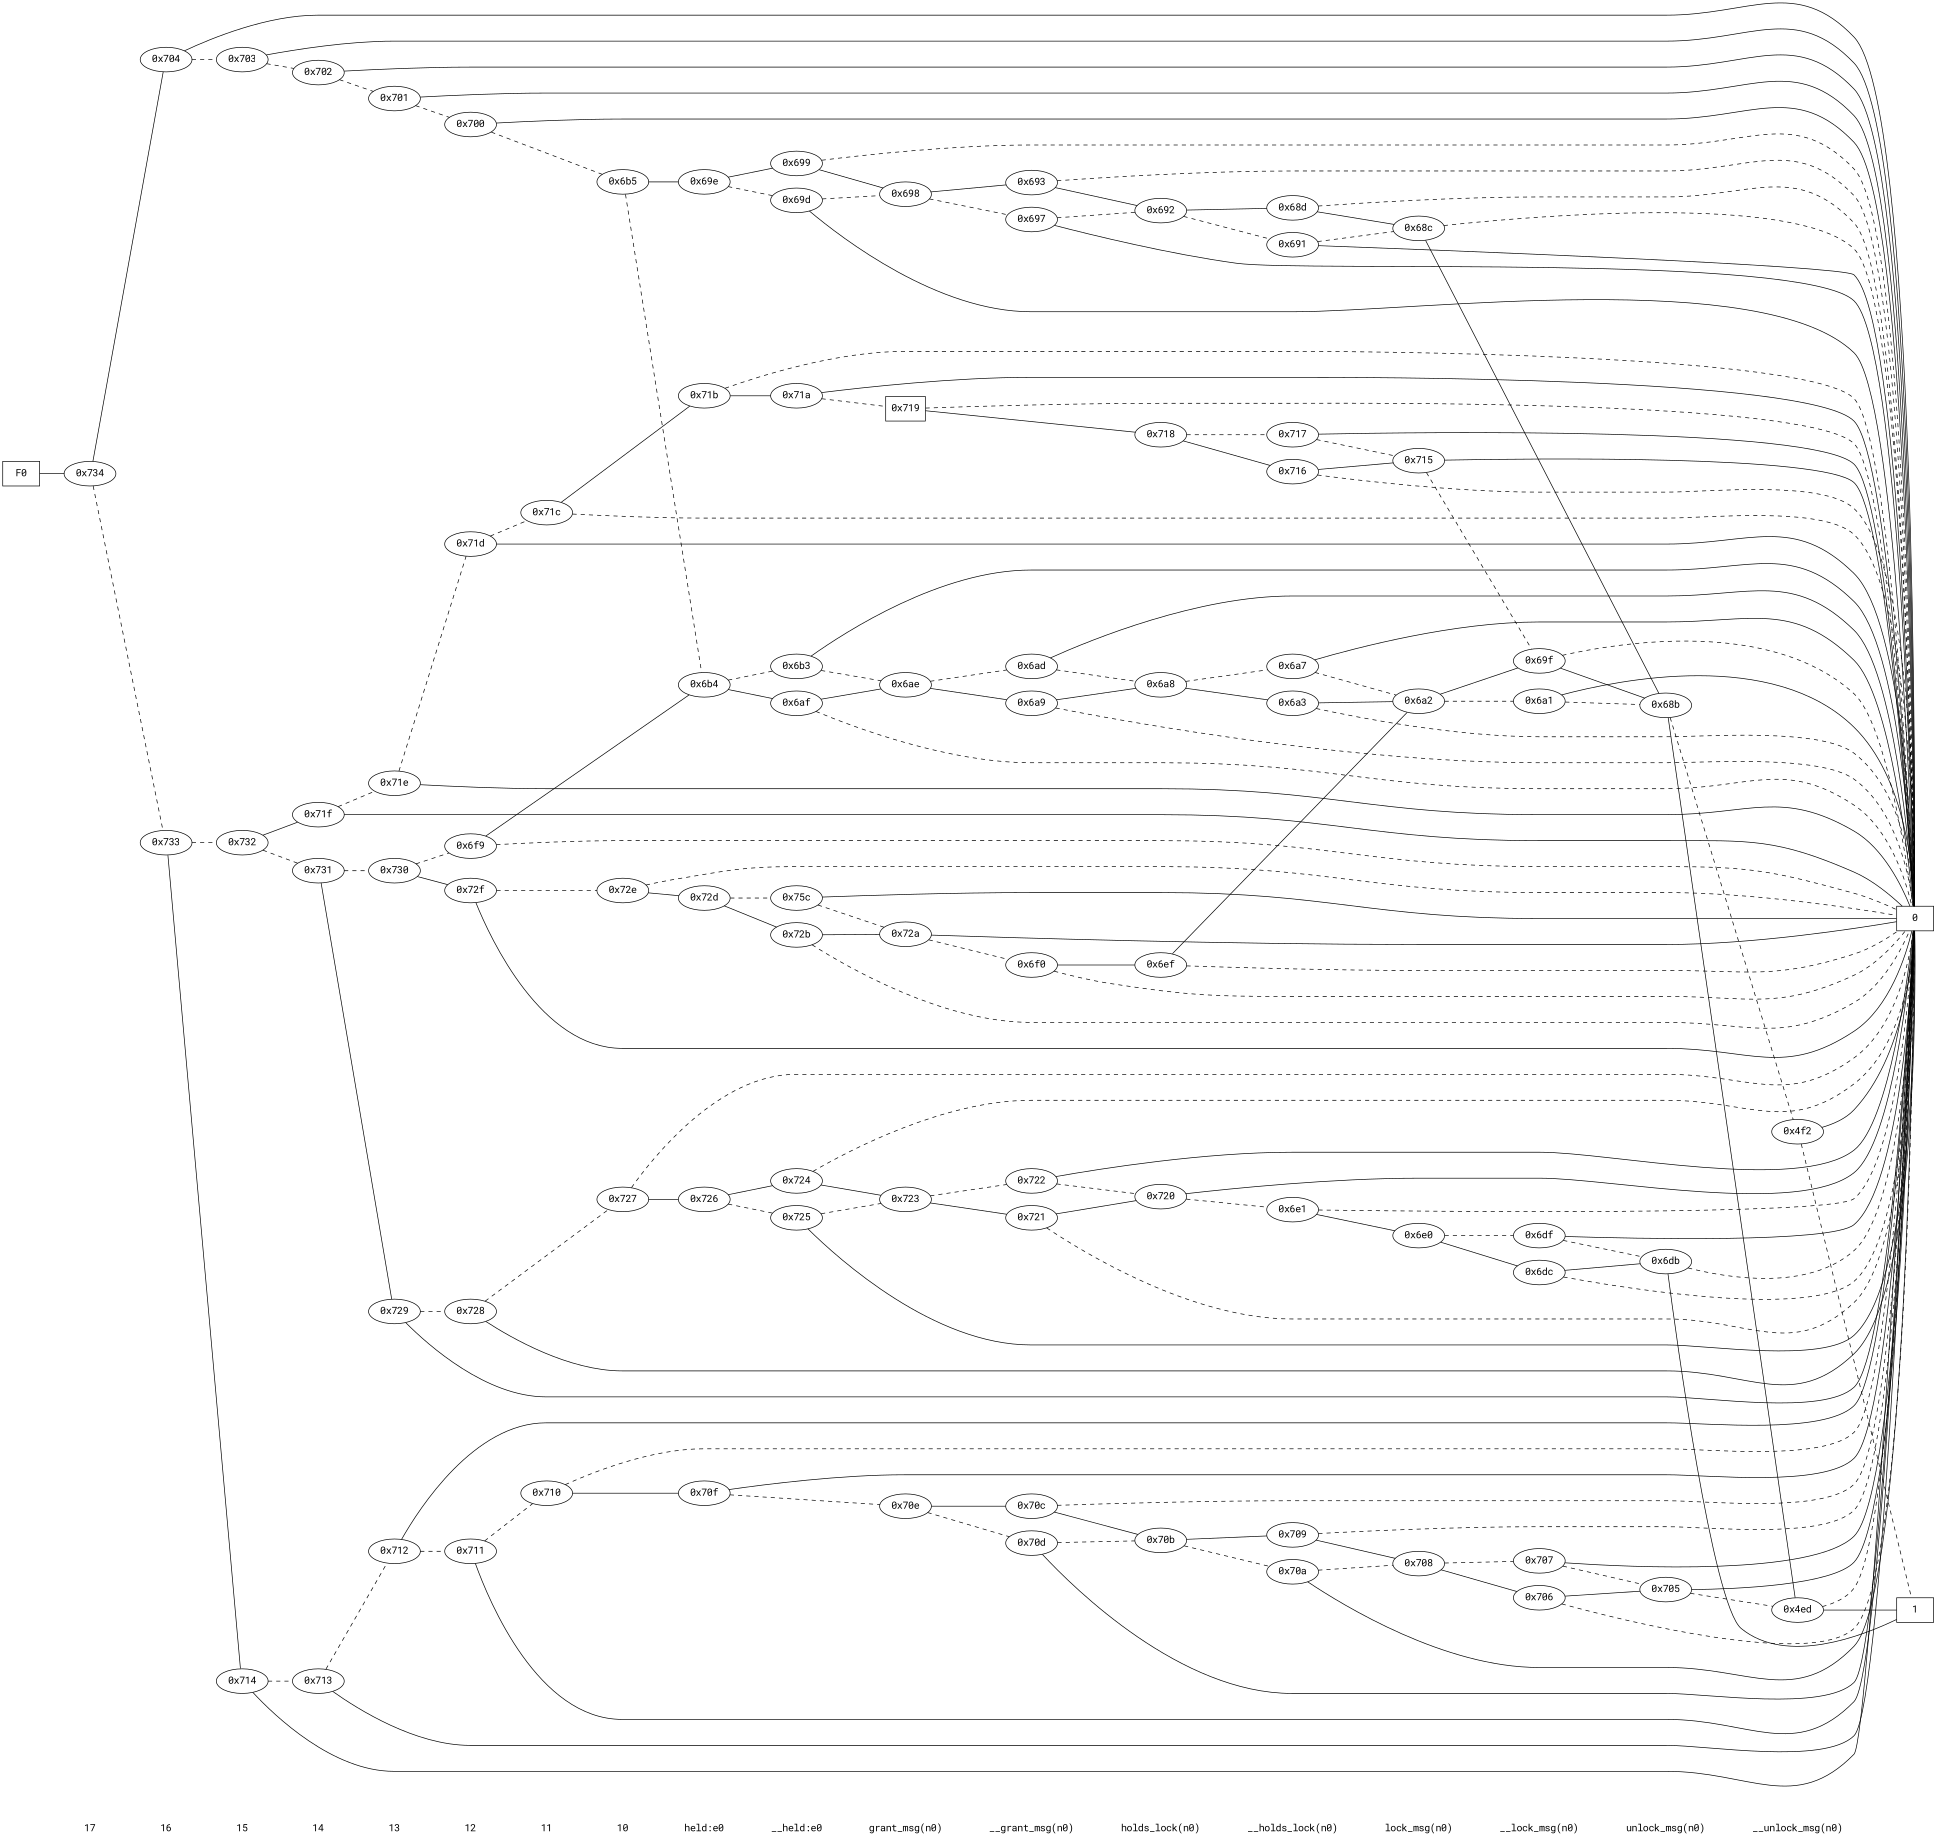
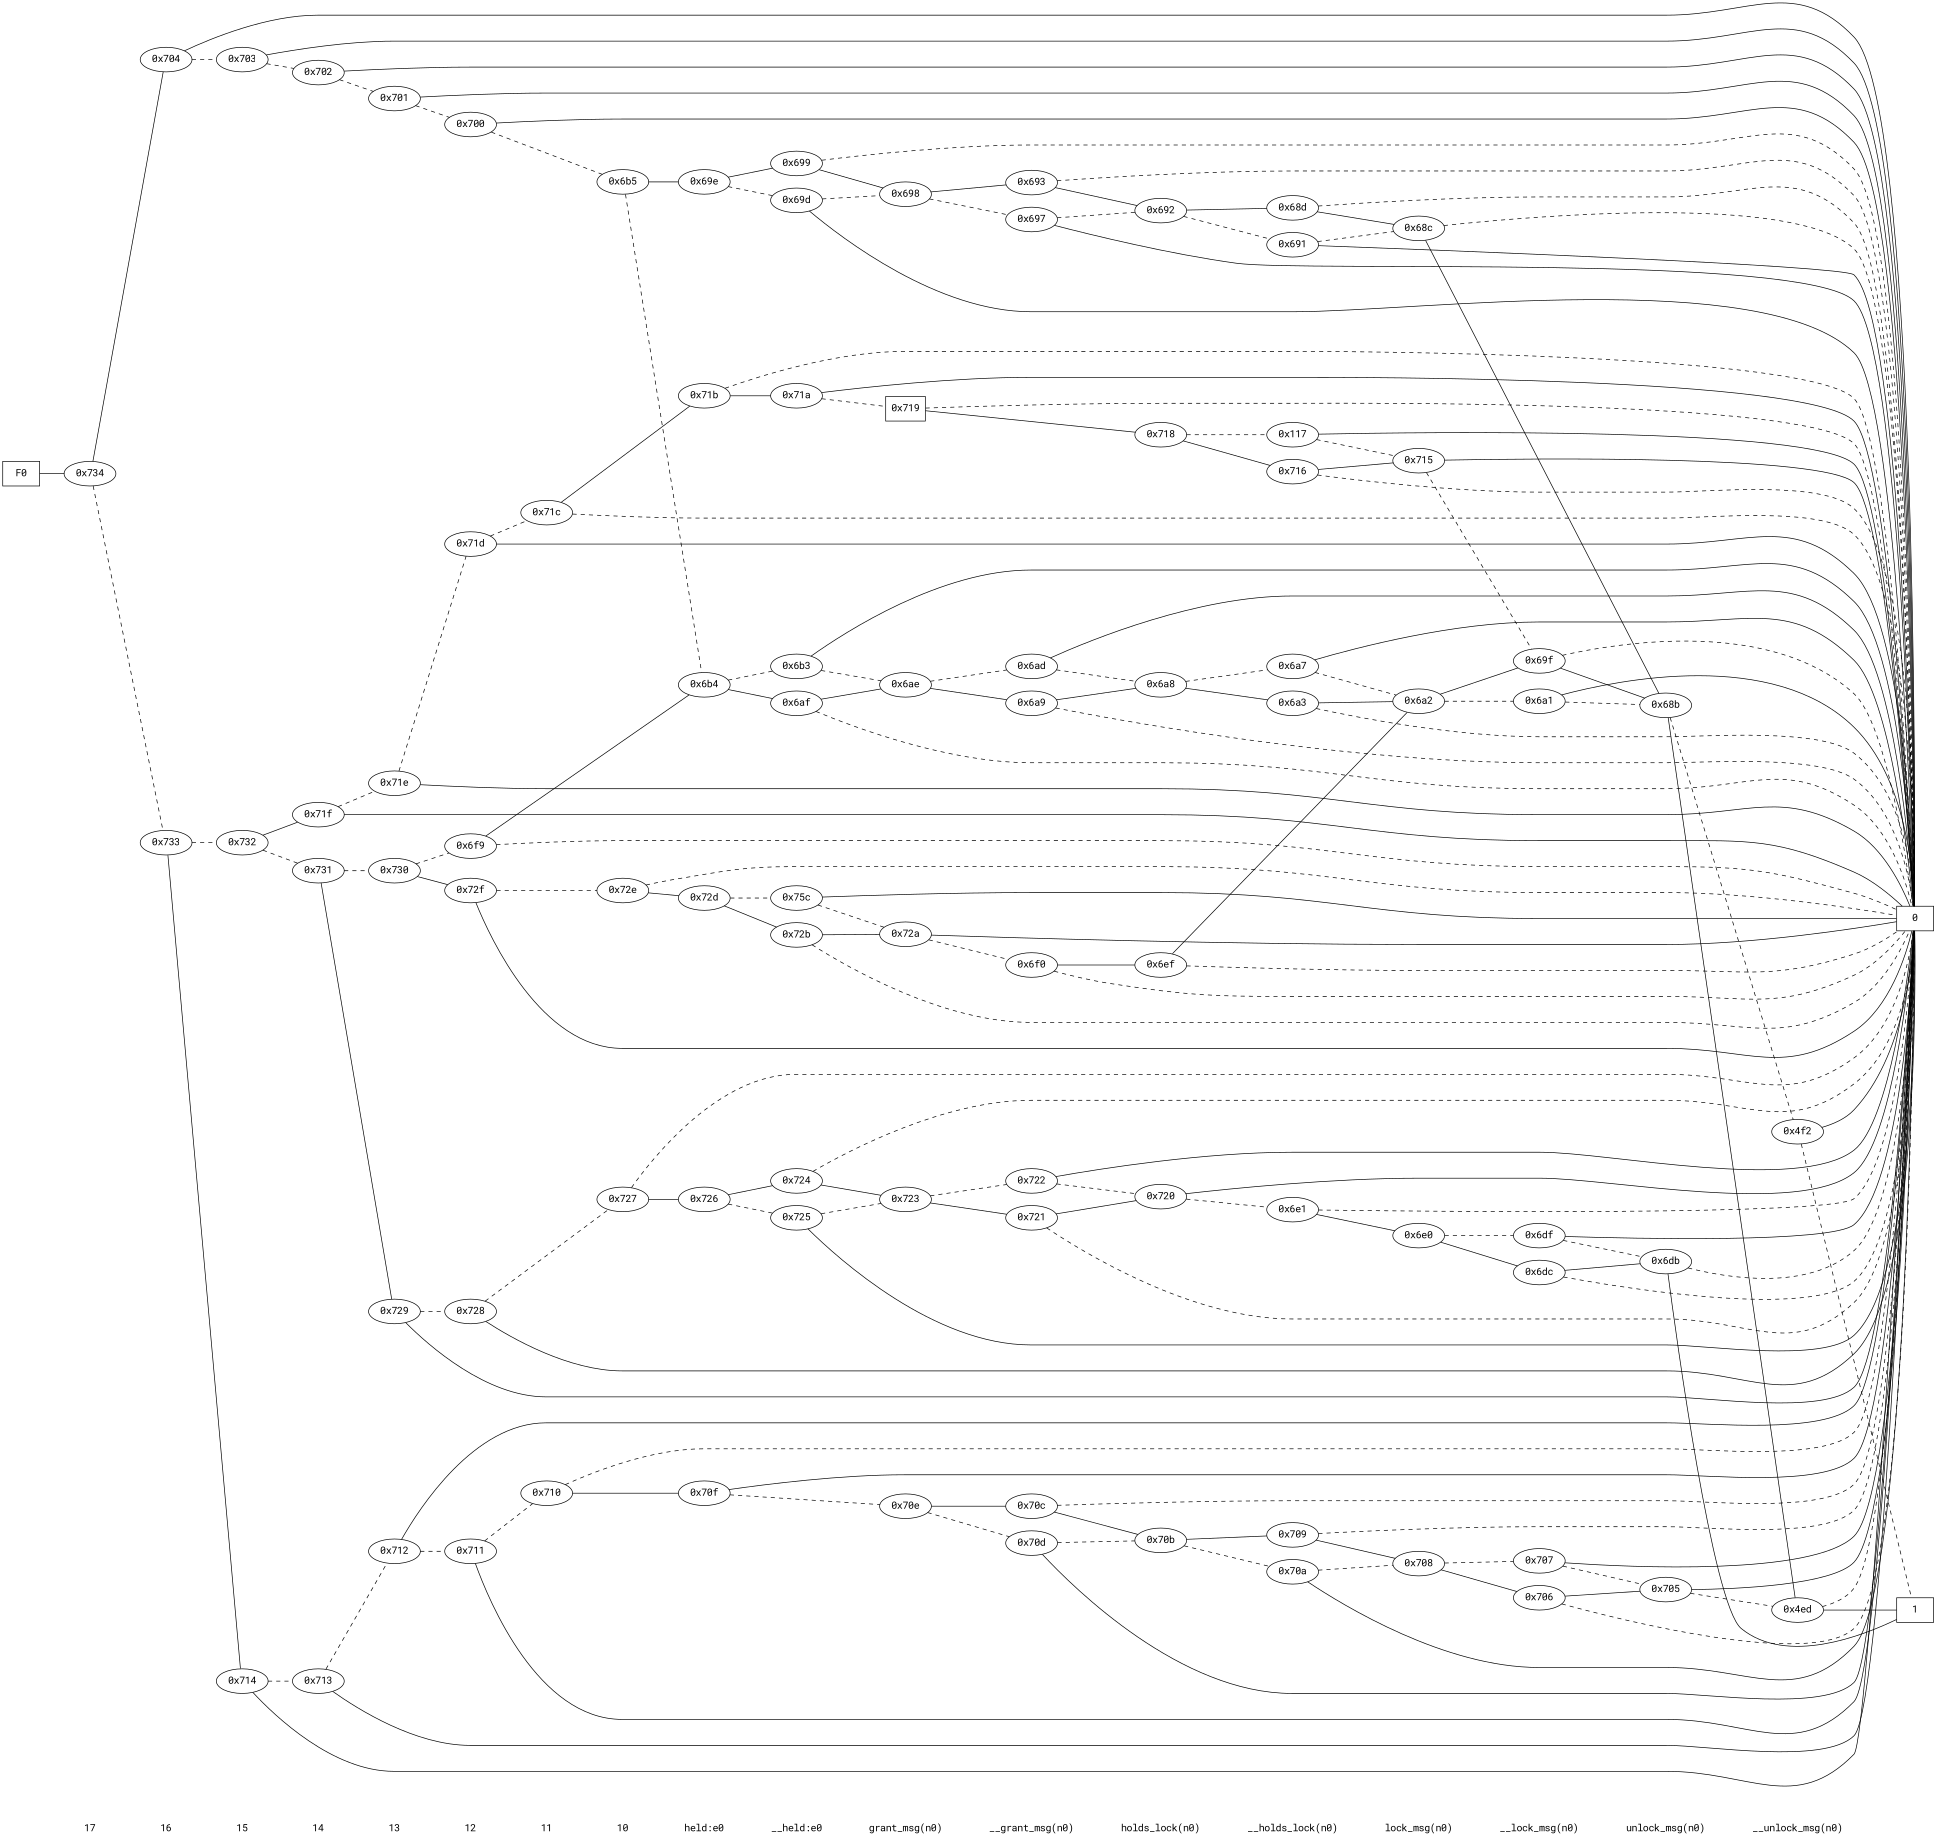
(1293, 435) -> (1293, 435)
